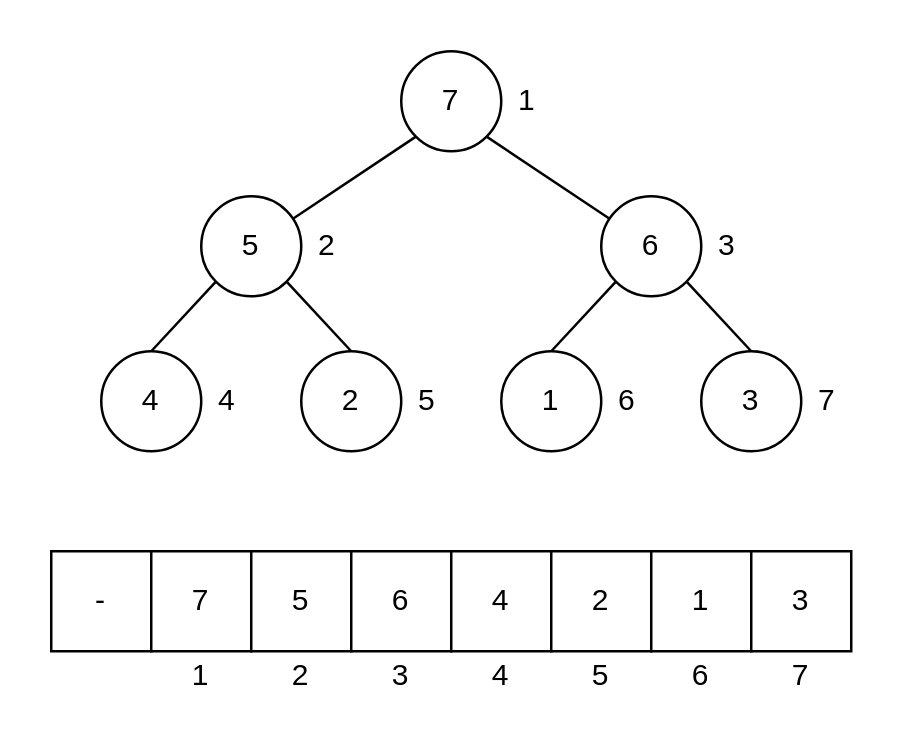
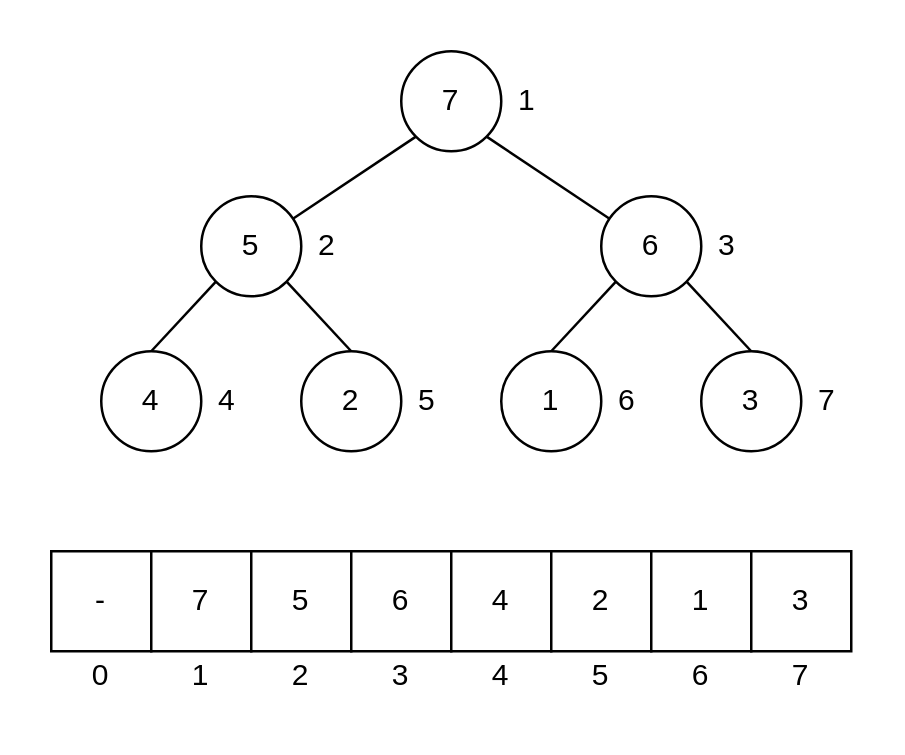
none -> (101, 676)
